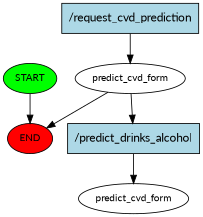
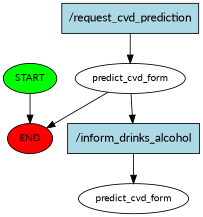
(134, 139) -> (134, 139)
